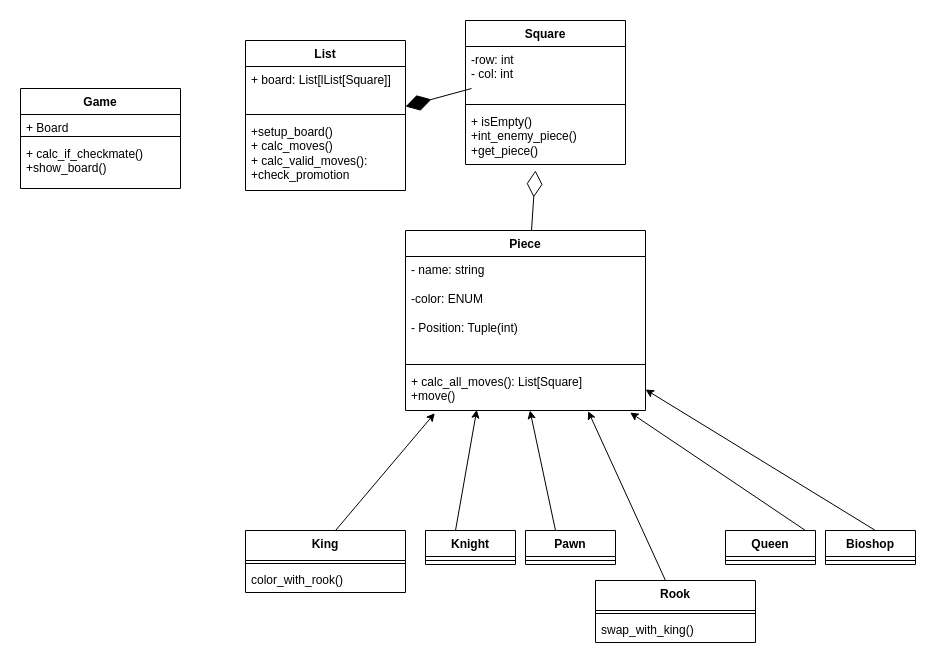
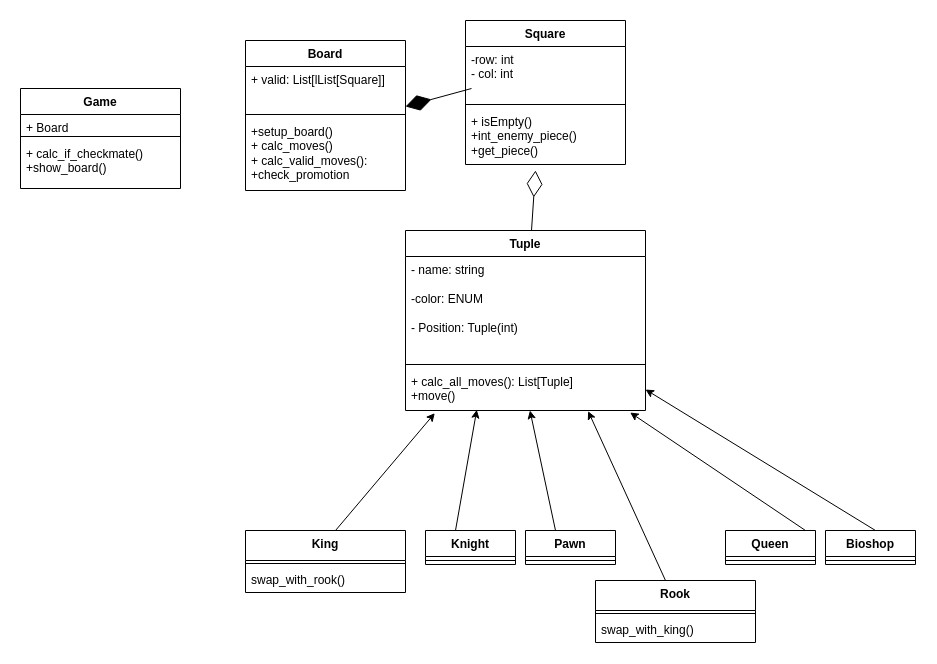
(326, 55) -> (326, 55)
(327, 88) -> (327, 88)
(526, 245) -> (526, 245)
(508, 390) -> (503, 390)
(306, 581) -> (304, 581)
